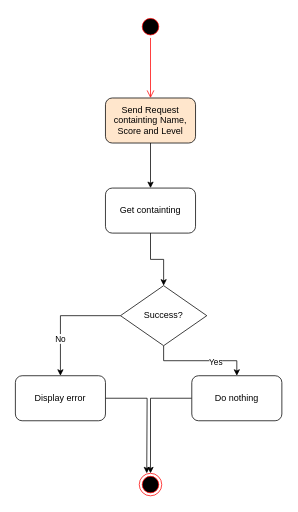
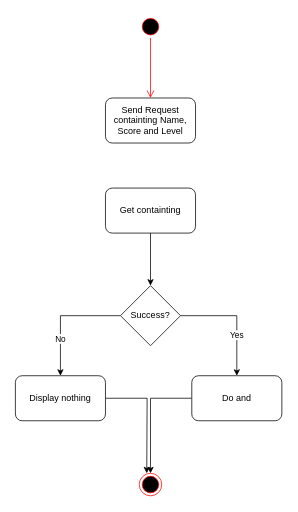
(150, 120) -> (150, 120)
(150, 163) -> none
(164, 315) -> (150, 315)
(60, 398) -> (60, 398)
(237, 398) -> (237, 398)
